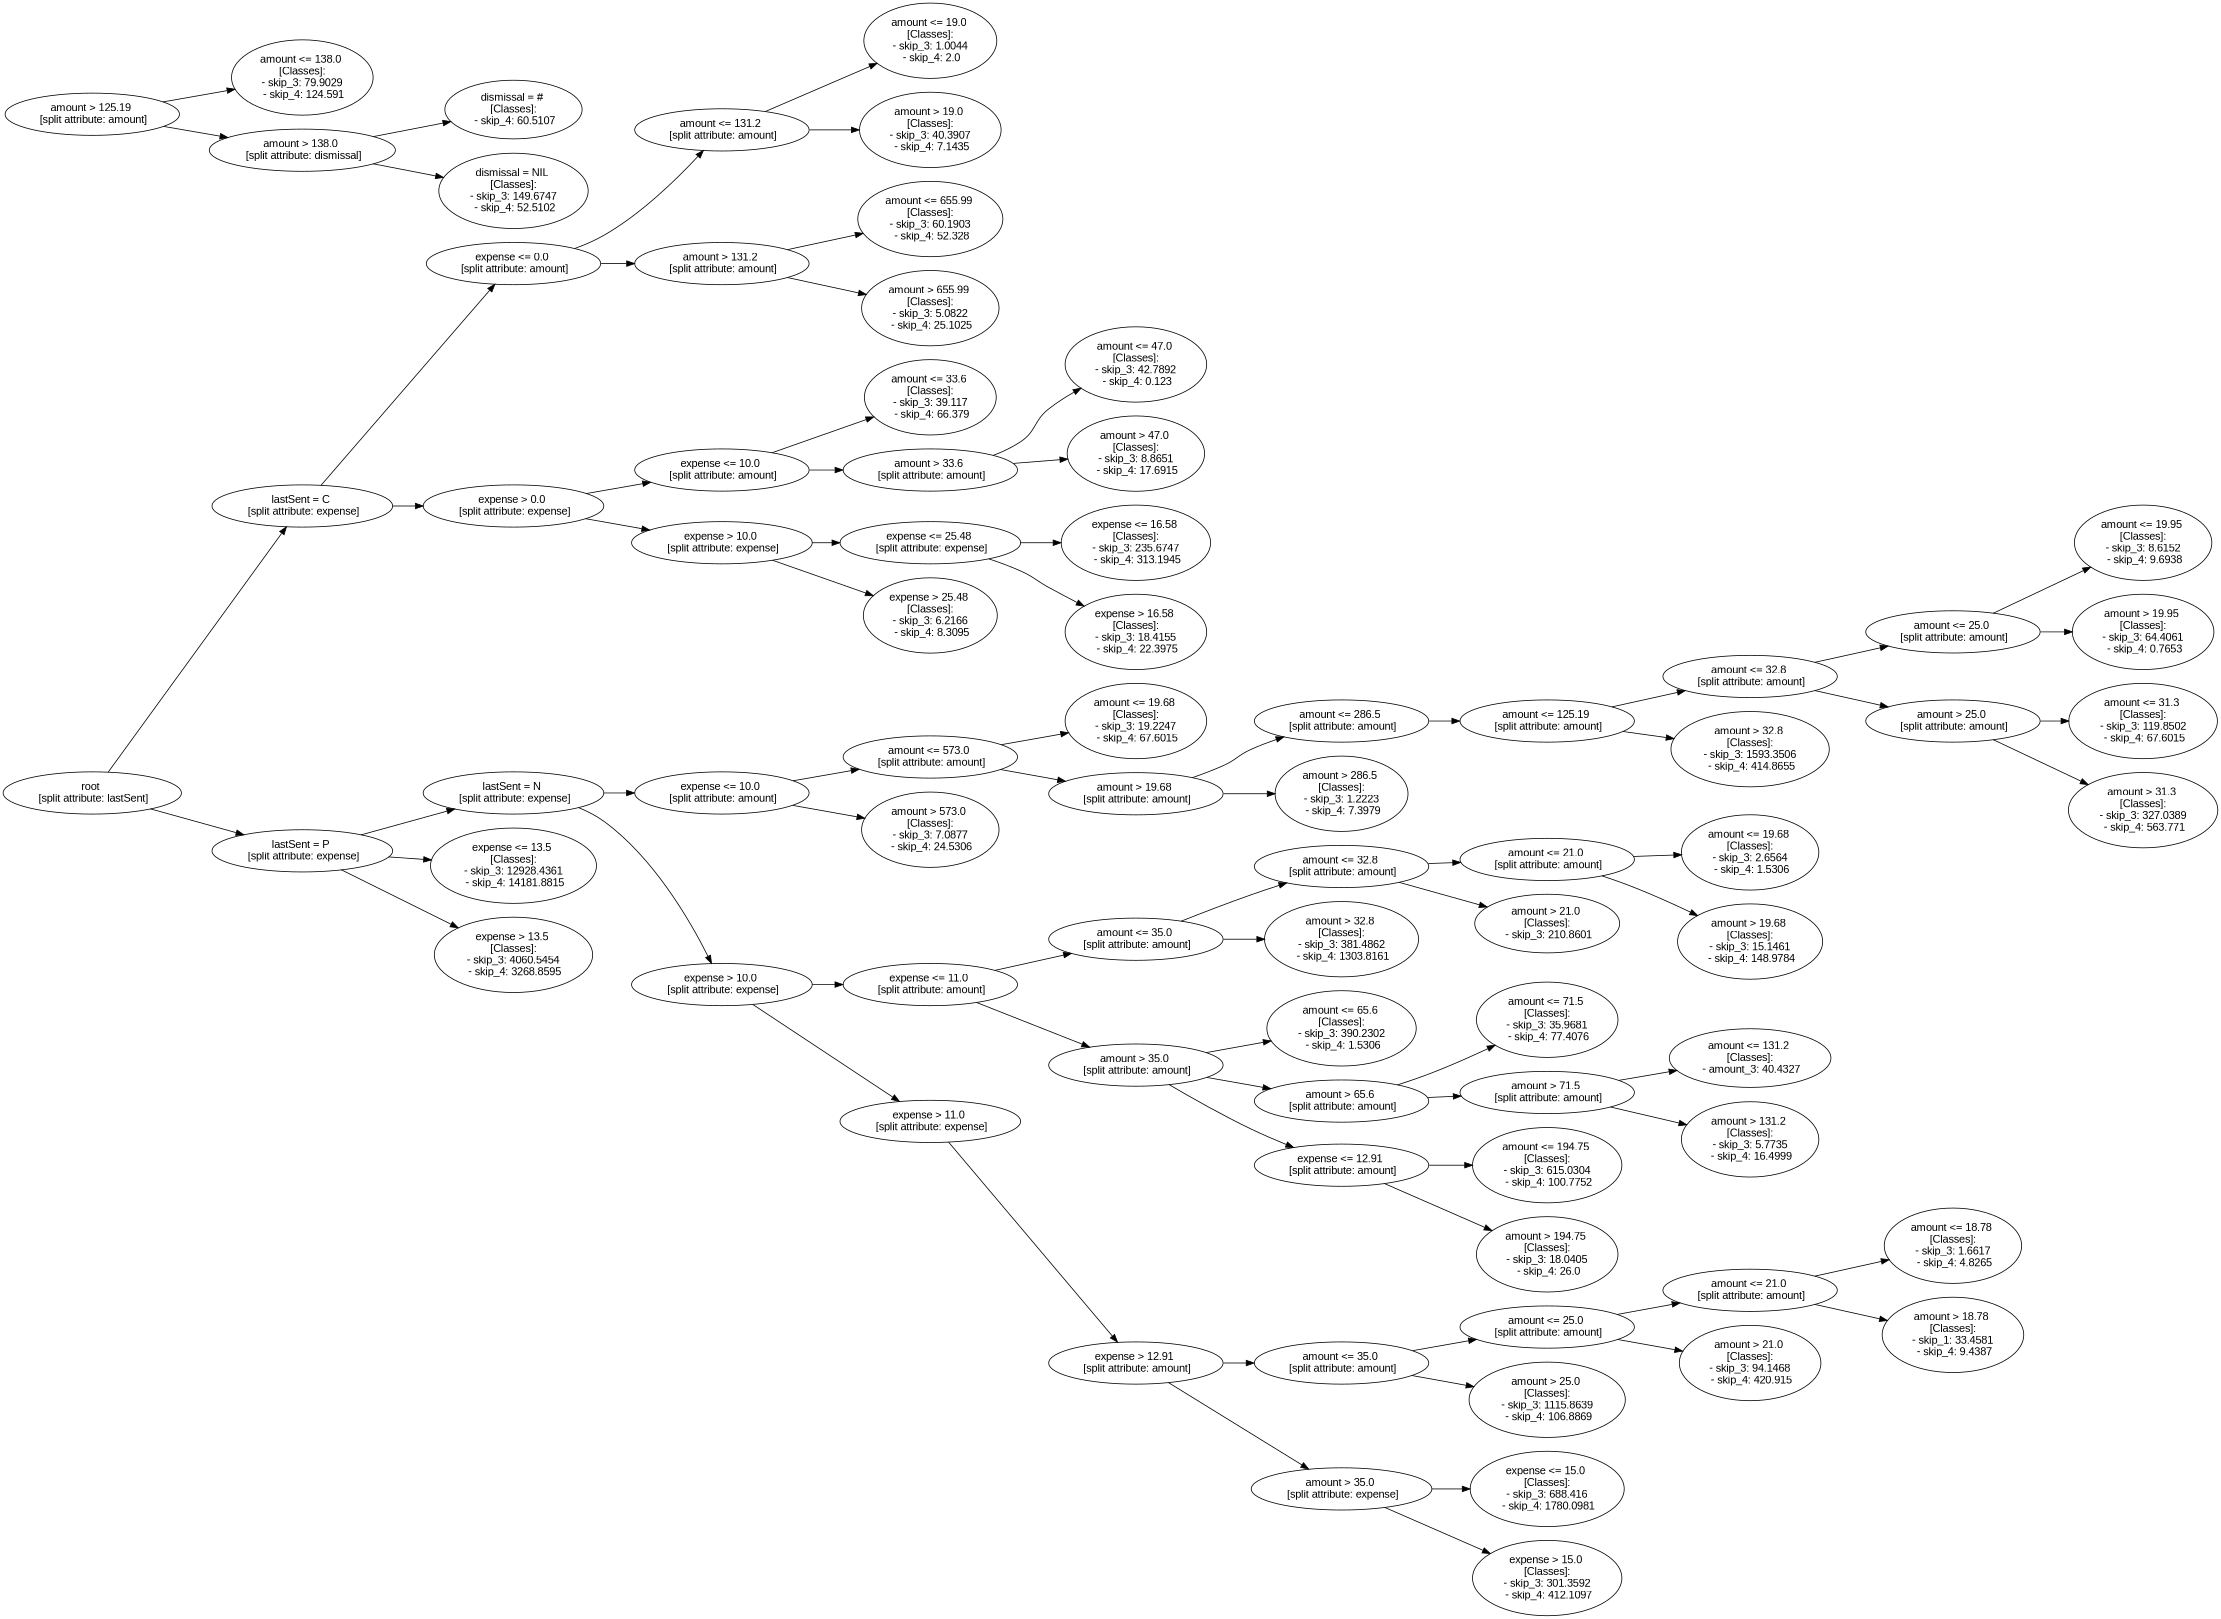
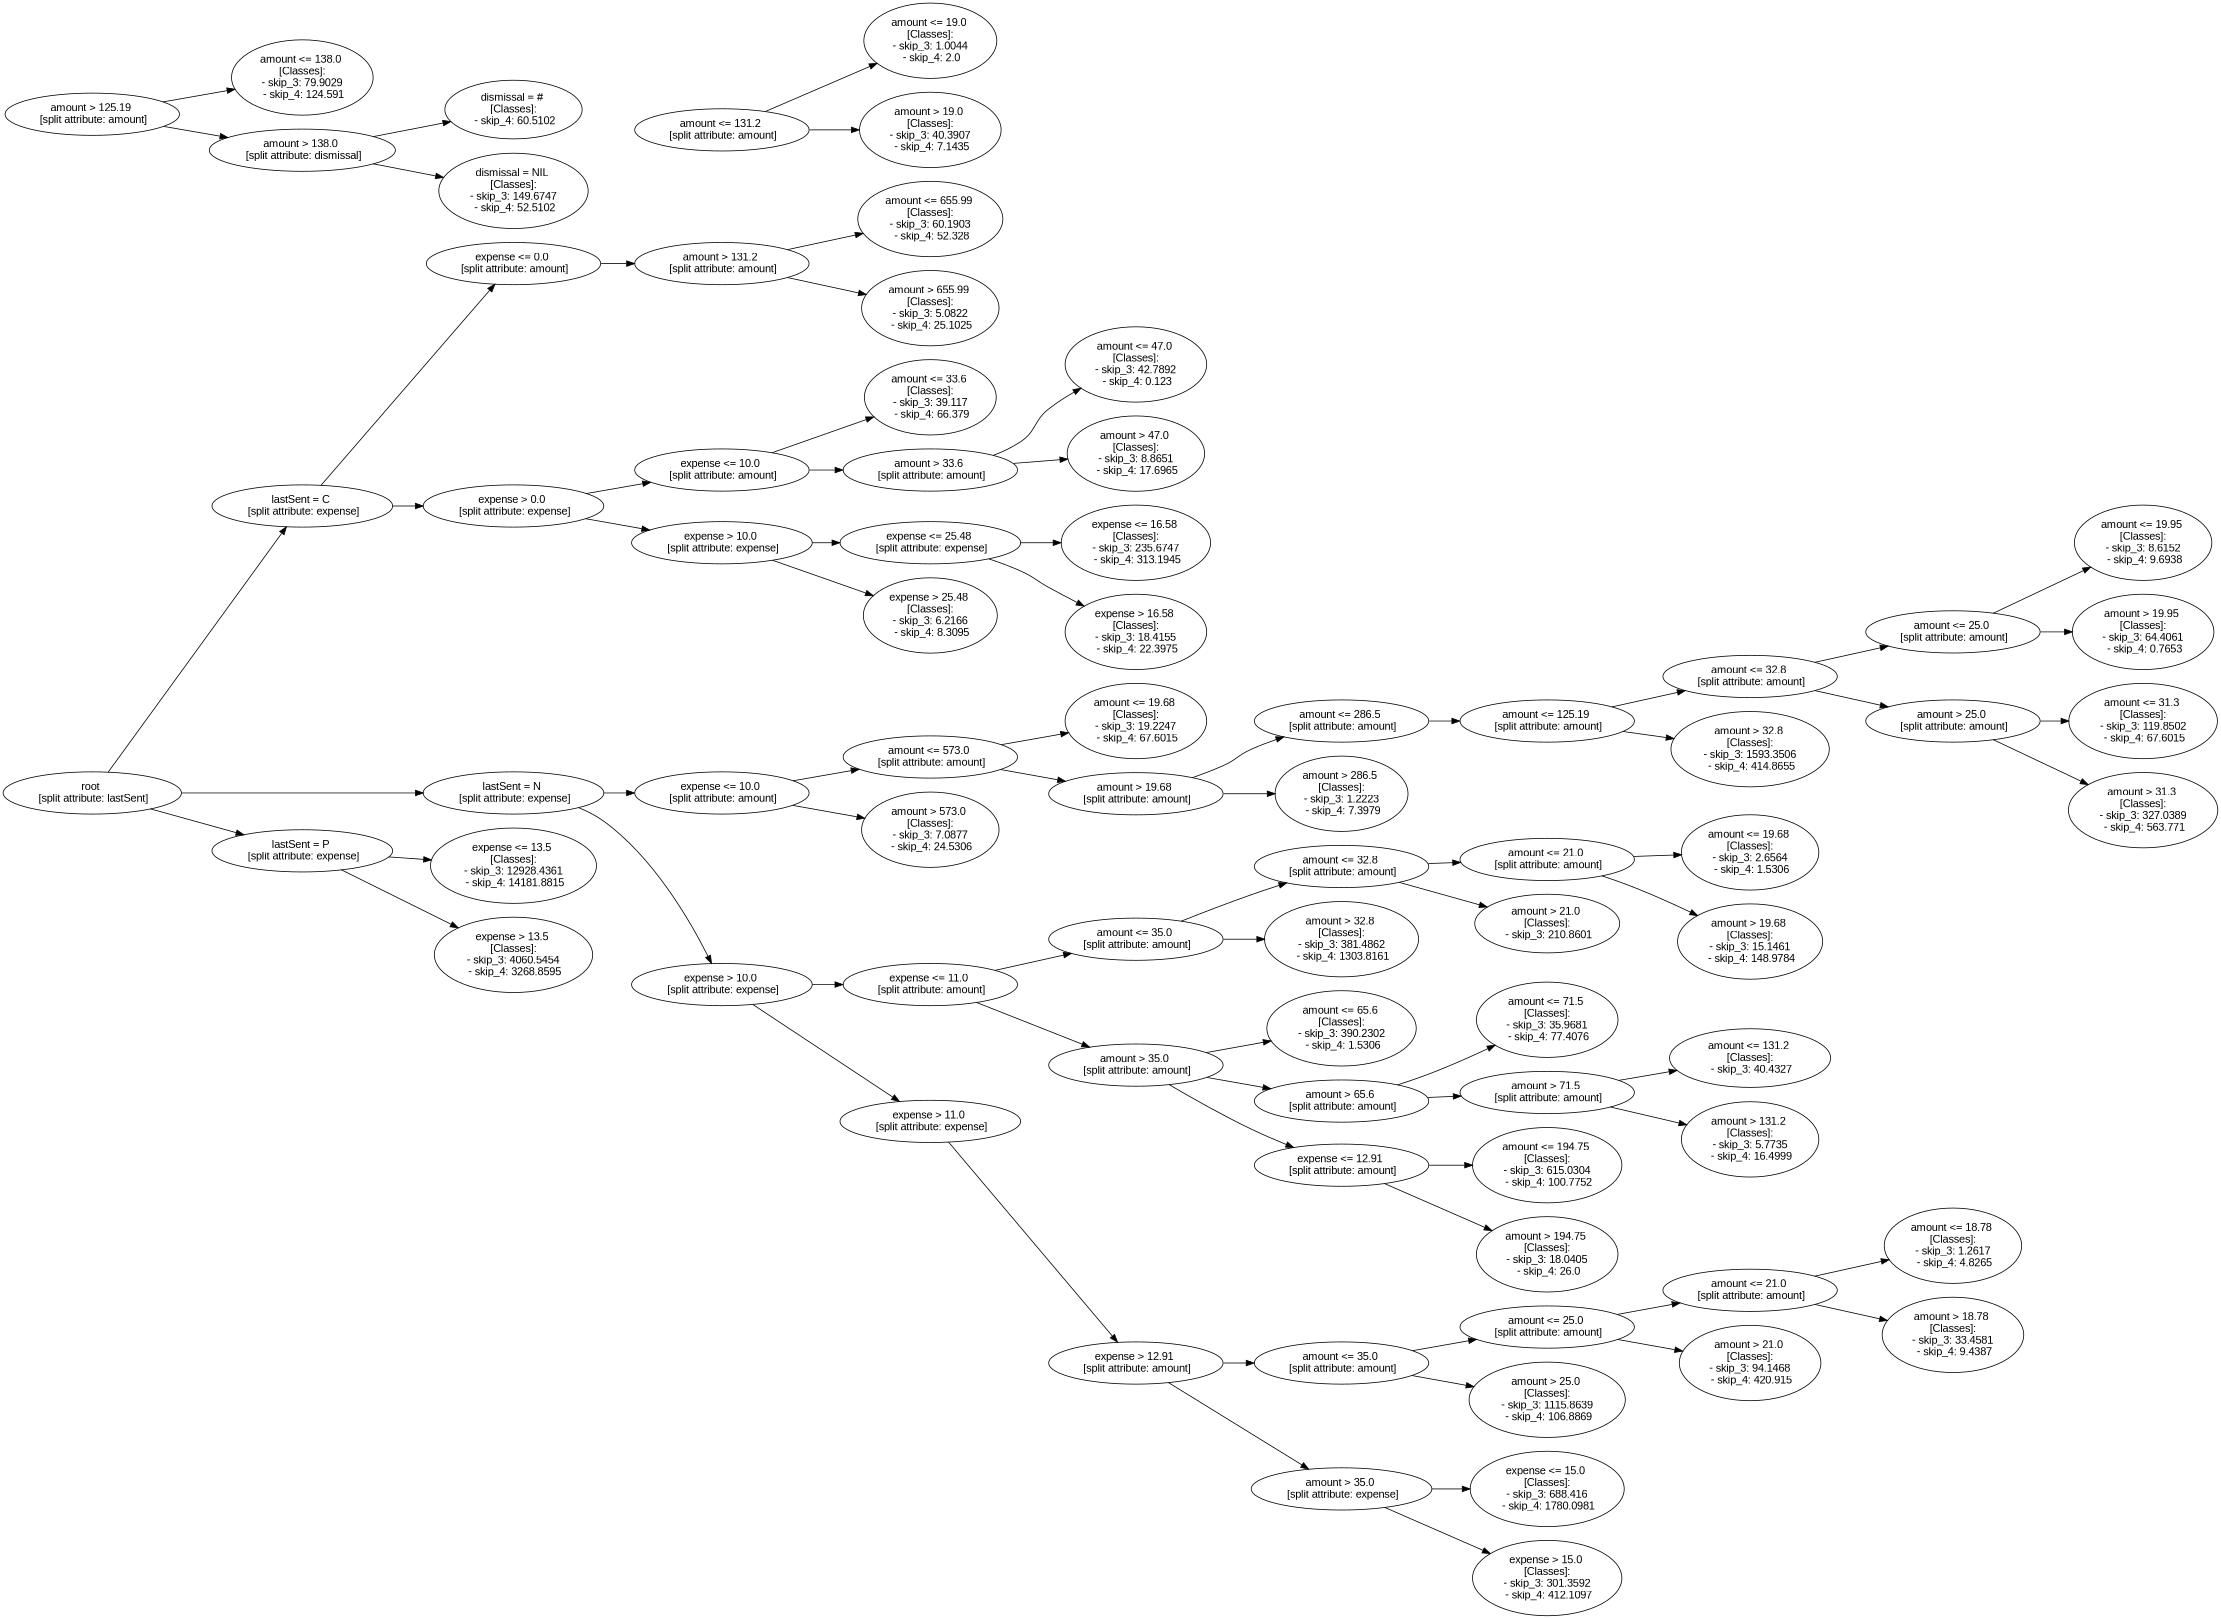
(513, 110) -> (513, 110)
(641, 209) -> none
(1136, 454) -> (1136, 454)
(404, 823) -> (298, 793)
(1750, 1058) -> (1750, 1058)
(1953, 1246) -> (1953, 1246)
(1953, 1335) -> (1953, 1335)
